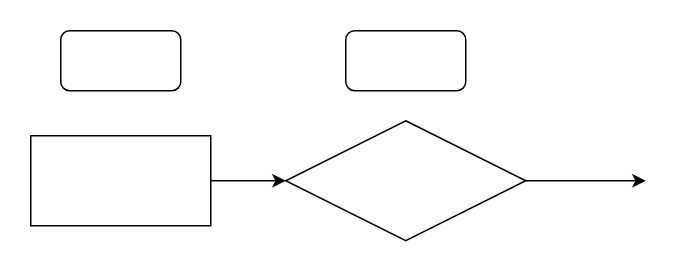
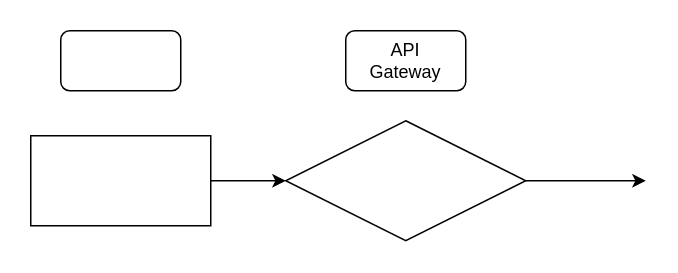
none -> (406, 61)
